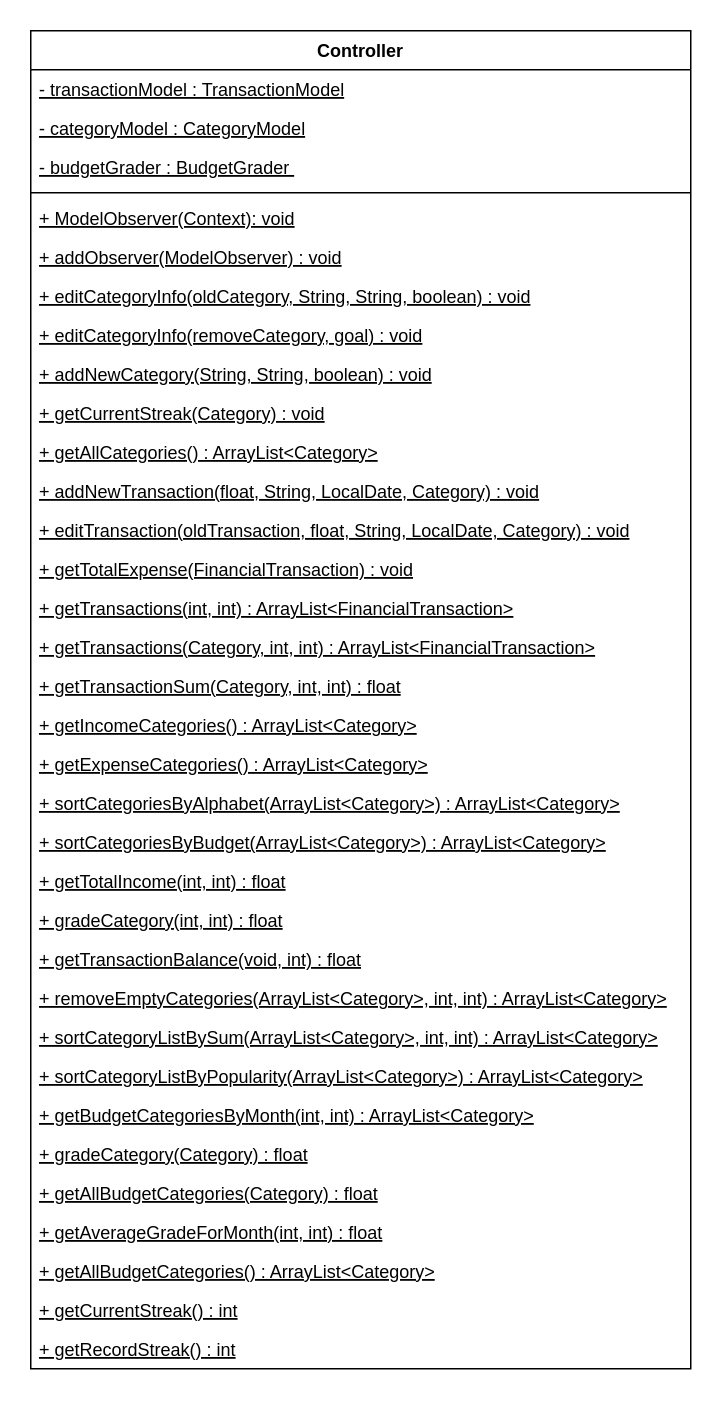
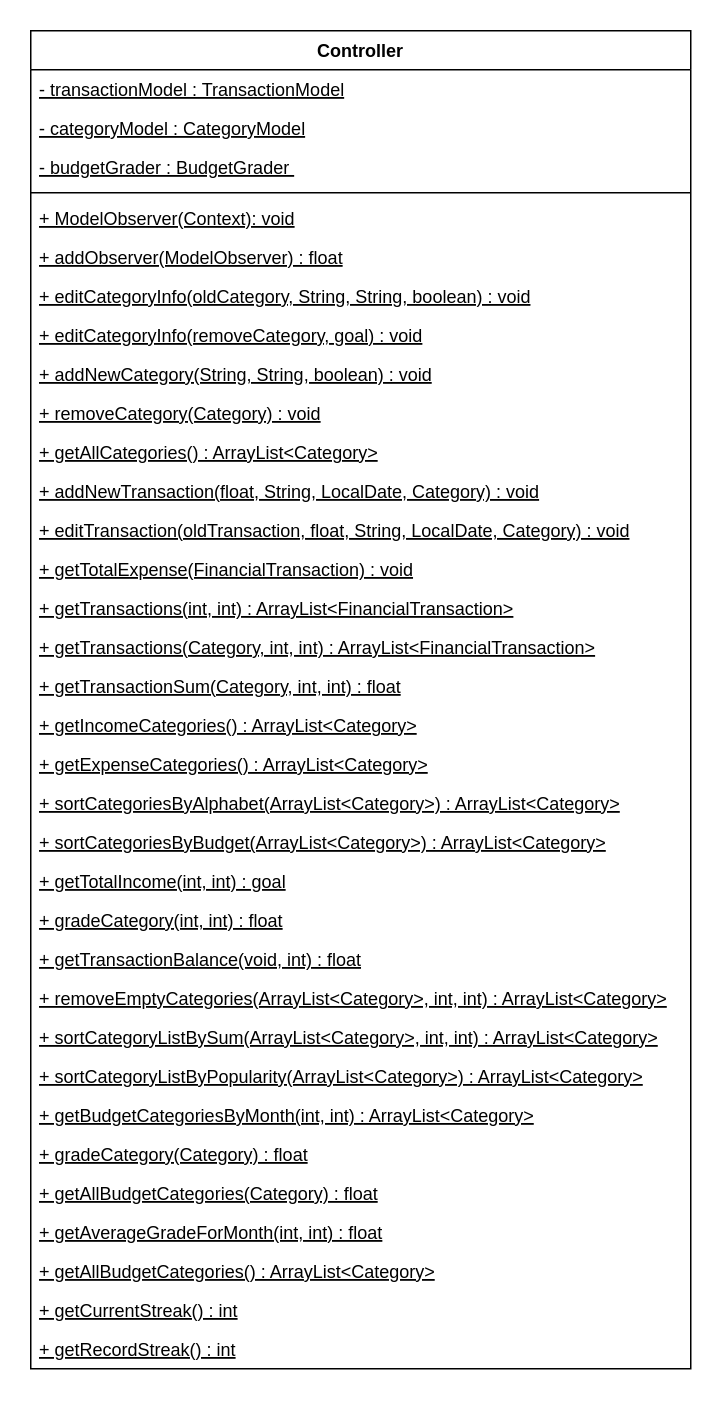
(201, 258) -> (206, 258)
(204, 414) -> (194, 414)
(187, 882) -> (182, 882)
